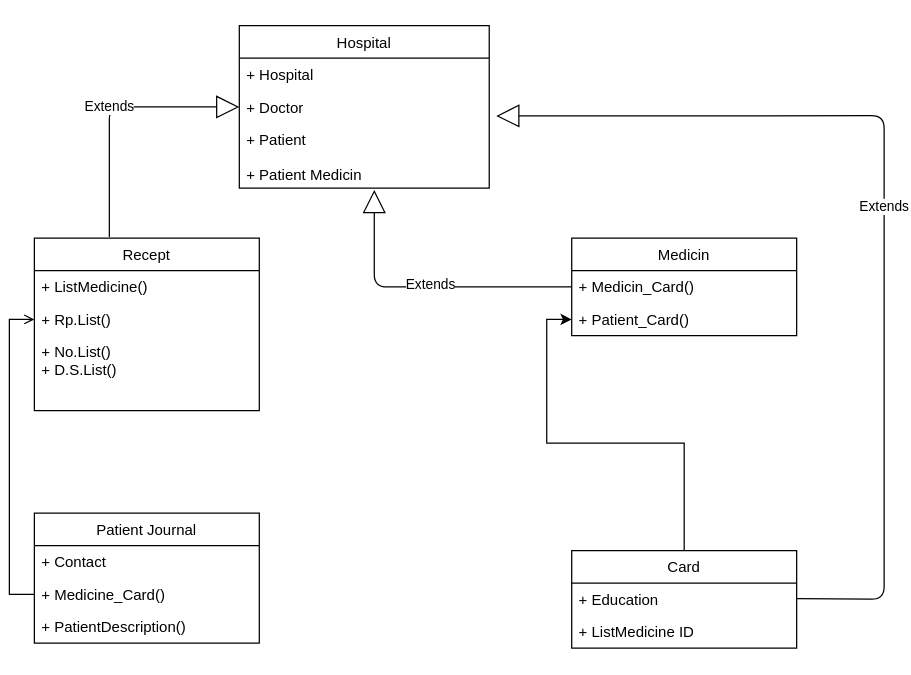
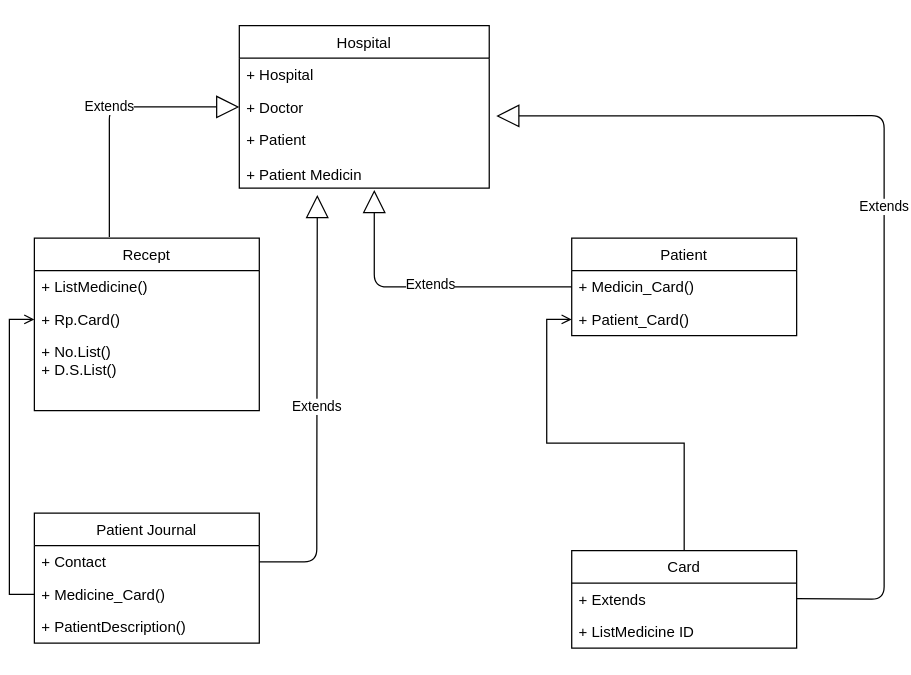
(684, 255) -> (684, 255)
(562, 319) -> (564, 319)
(82, 320) -> (84, 320)
none -> (317, 411)
(621, 600) -> (615, 600)
